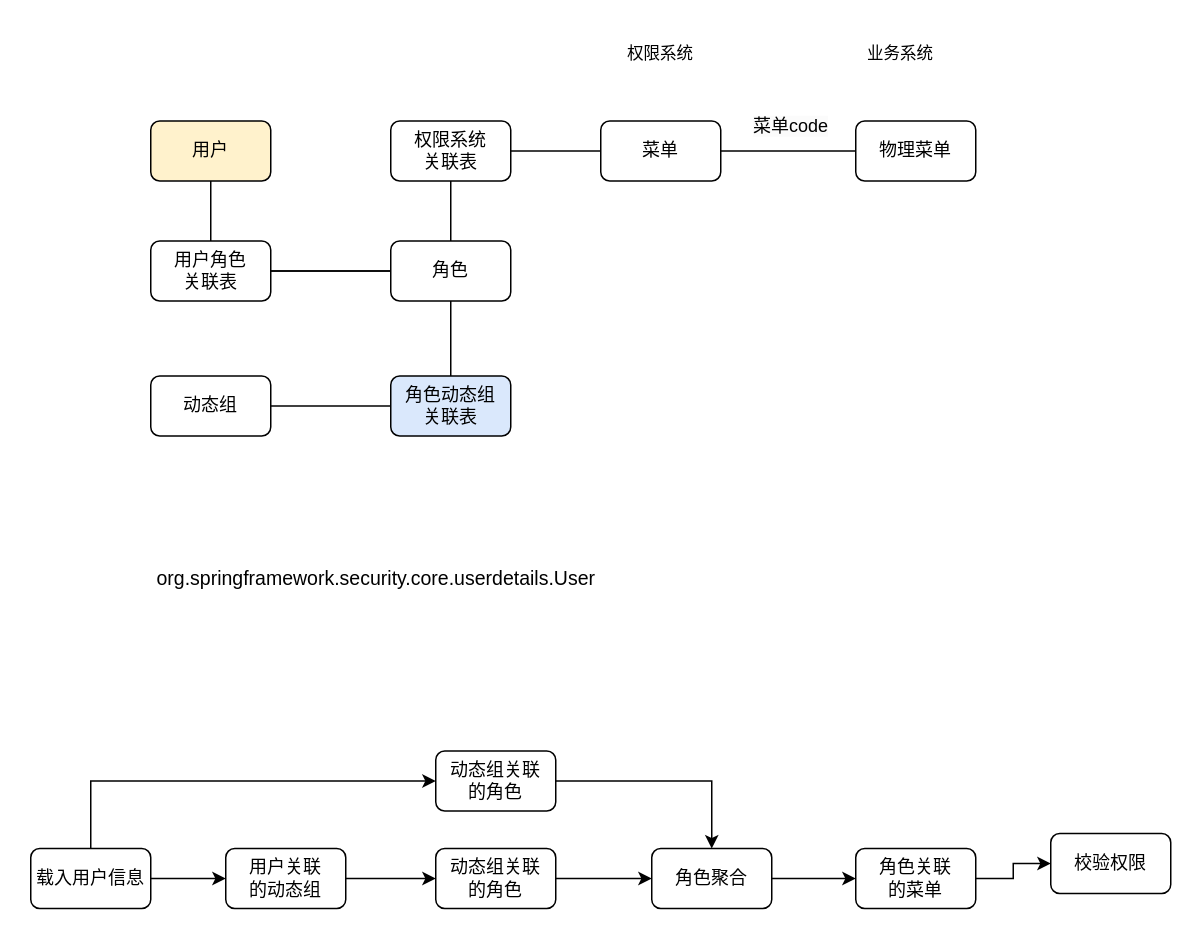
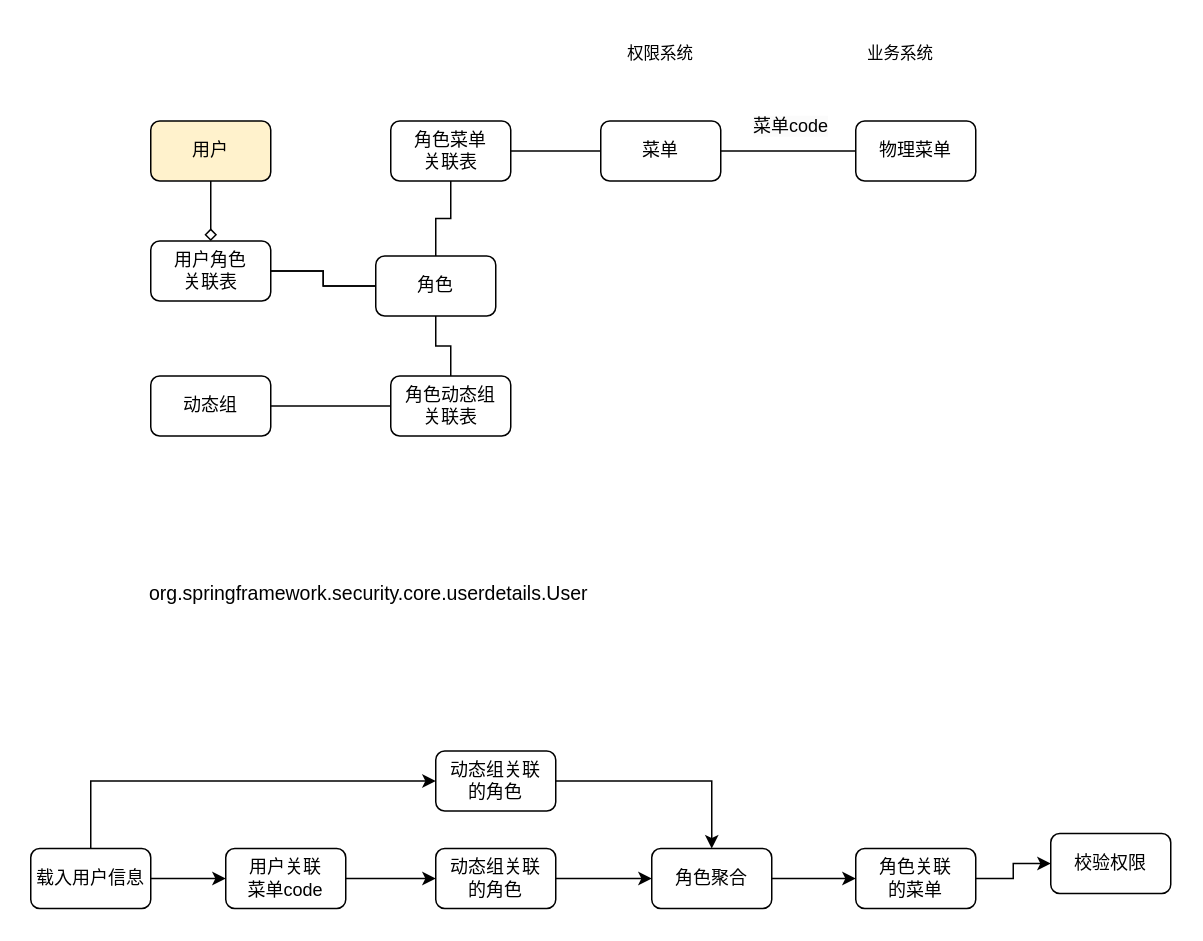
(451, 151) -> (451, 151)
(211, 234) -> (211, 228)
(451, 271) -> (436, 286)
(451, 406) -> (451, 406)
(376, 578) -> (368, 593)
(286, 878) -> (286, 878)
